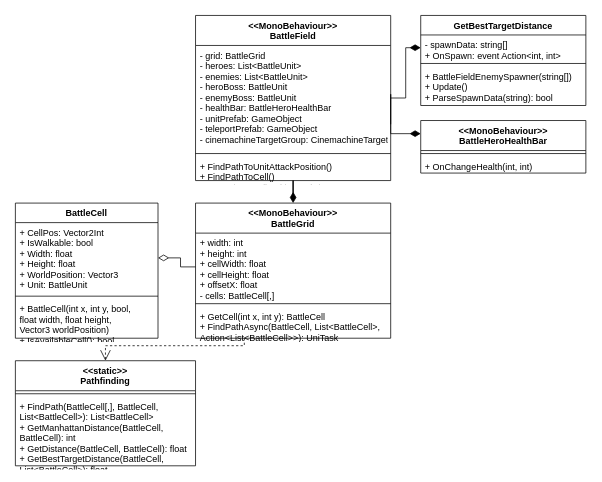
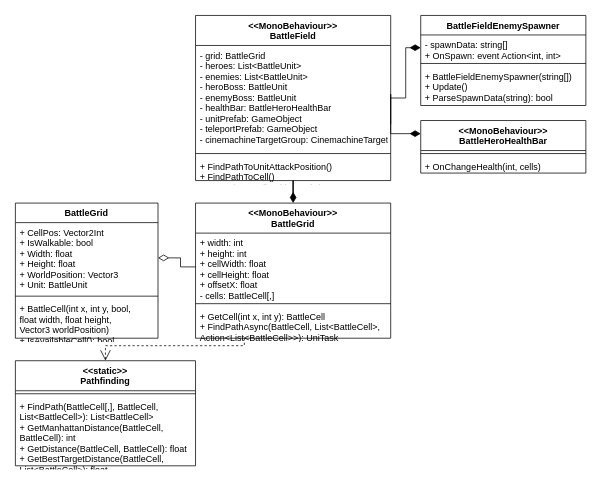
(503, 26) -> (503, 26)
(483, 167) -> (487, 167)
(86, 213) -> (86, 213)
